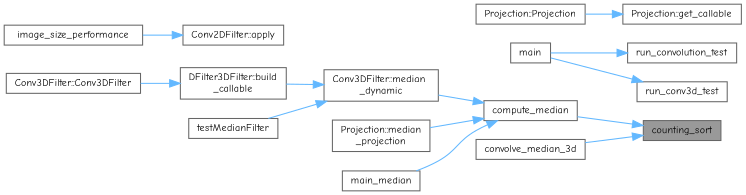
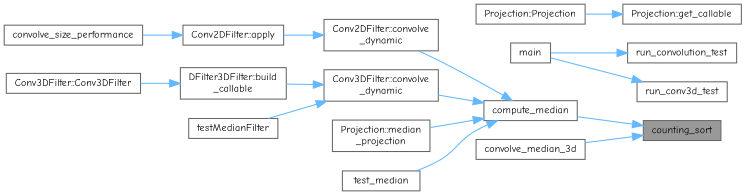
(73, 35) -> (73, 35)
none -> (381, 35)
(381, 85) -> (381, 85)
(381, 181) -> (381, 181)
